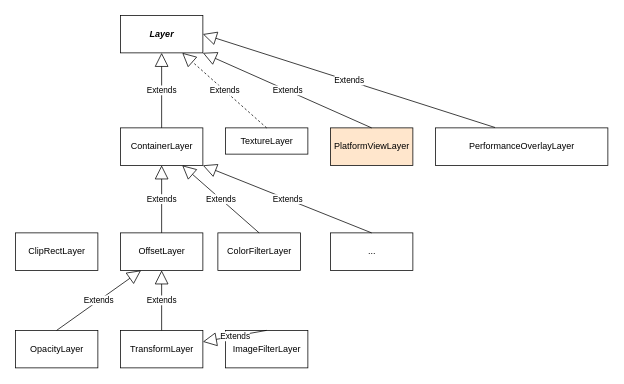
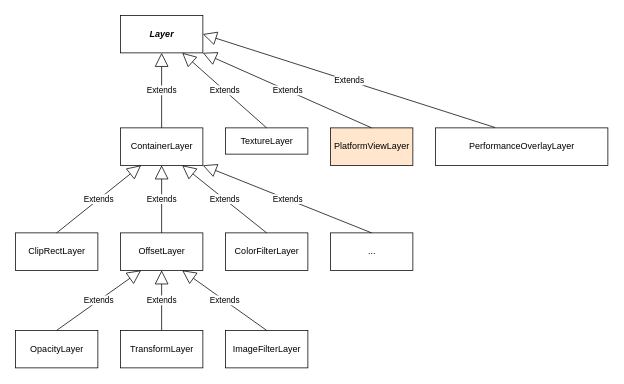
(247, 111) -> (247, 111)
none -> (94, 203)
(259, 252) -> (267, 252)
(242, 335) -> (230, 305)
